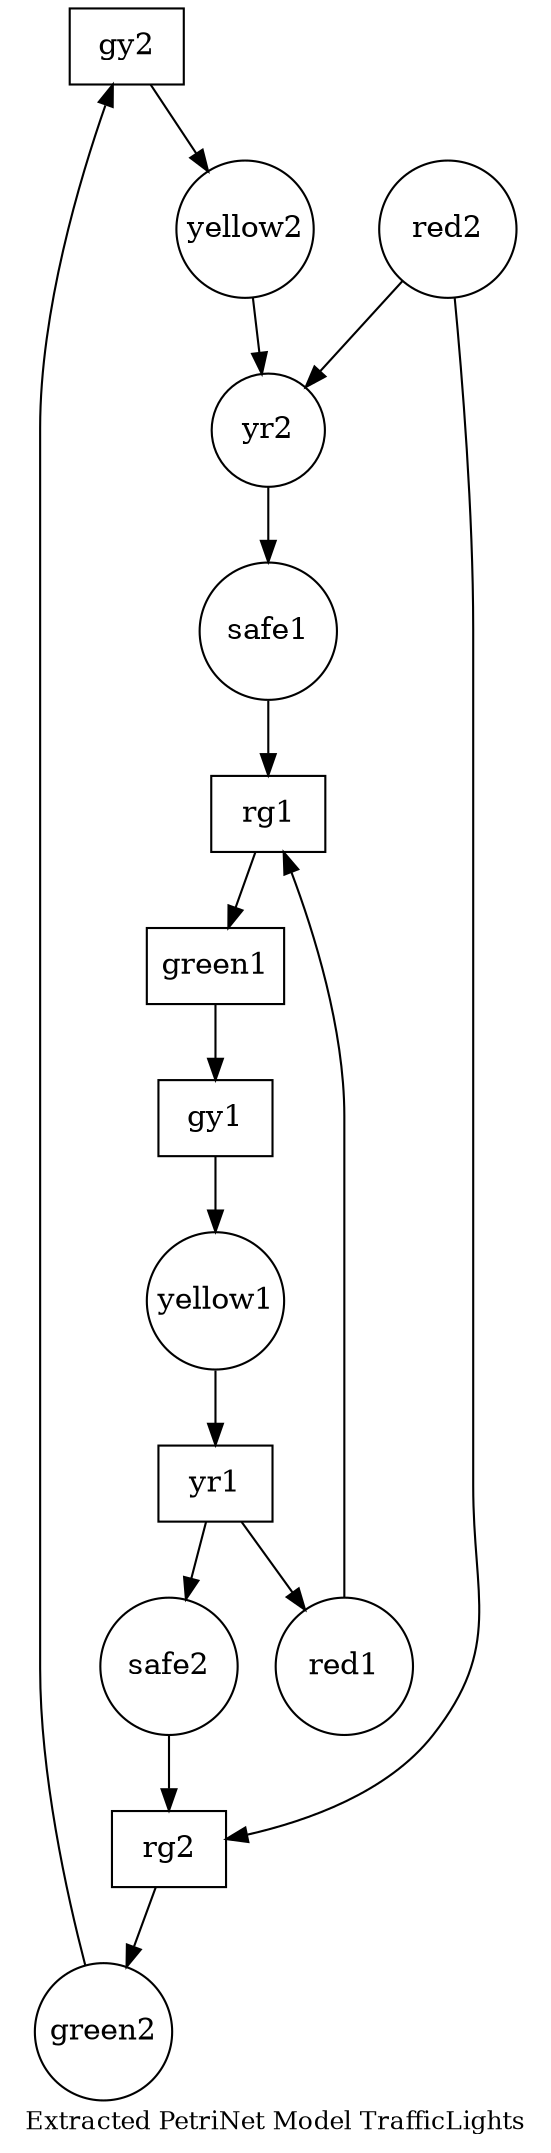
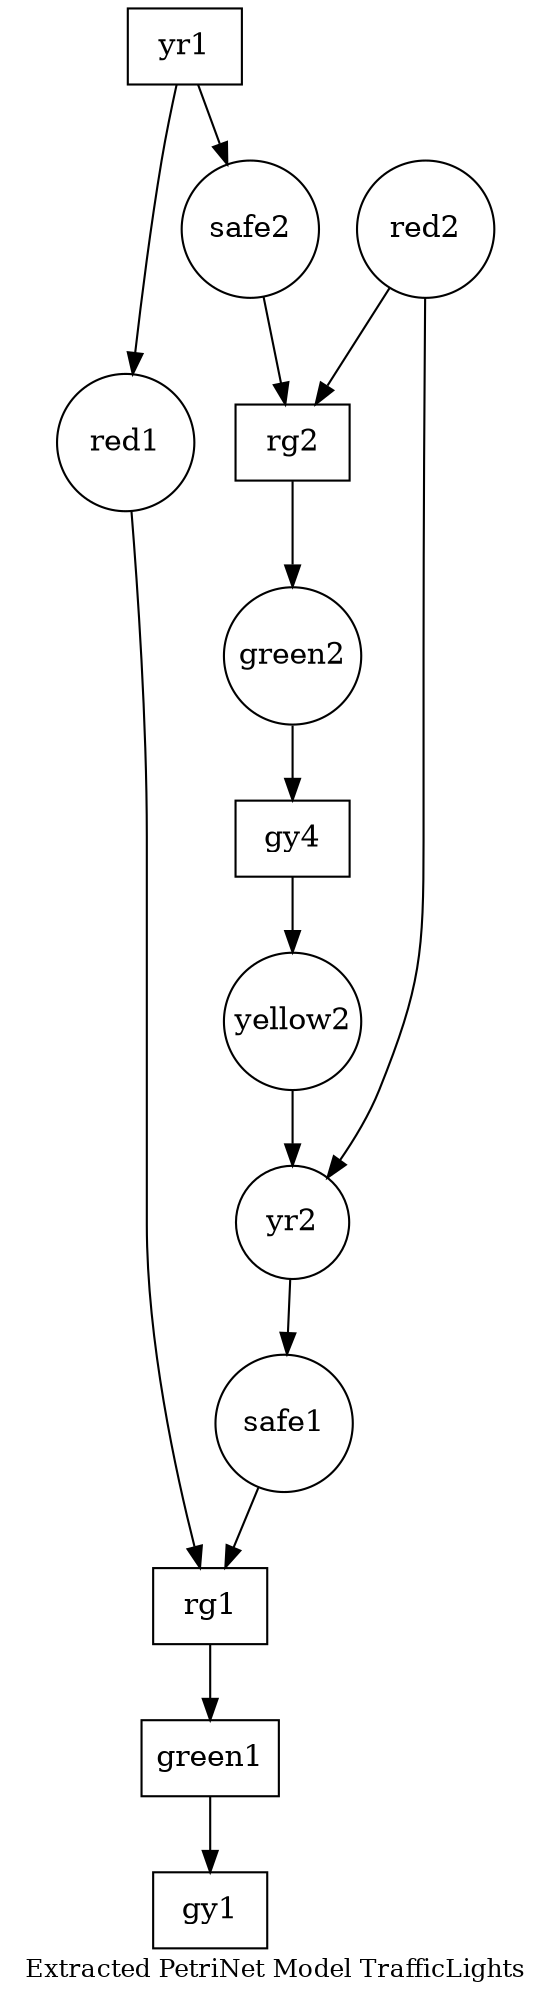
(127, 46) -> (293, 839)
(215, 1301) -> none
